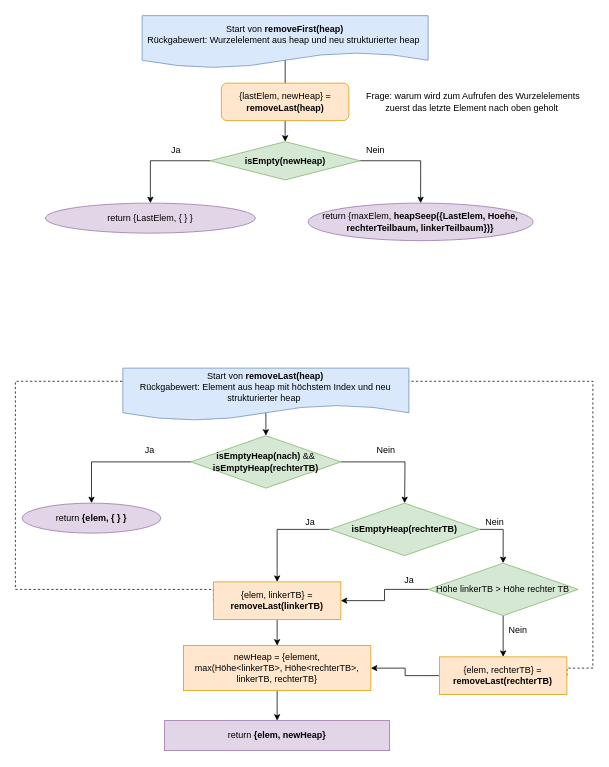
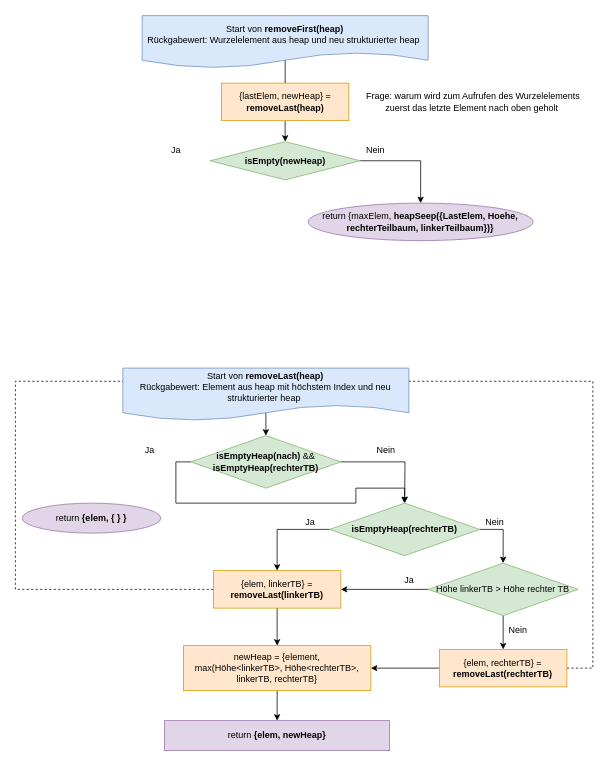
(285, 102) -> (285, 102)
(162, 161) -> none
(150, 218) -> none
(92, 479) -> (275, 503)
(277, 600) -> (277, 589)
(503, 675) -> (503, 668)
